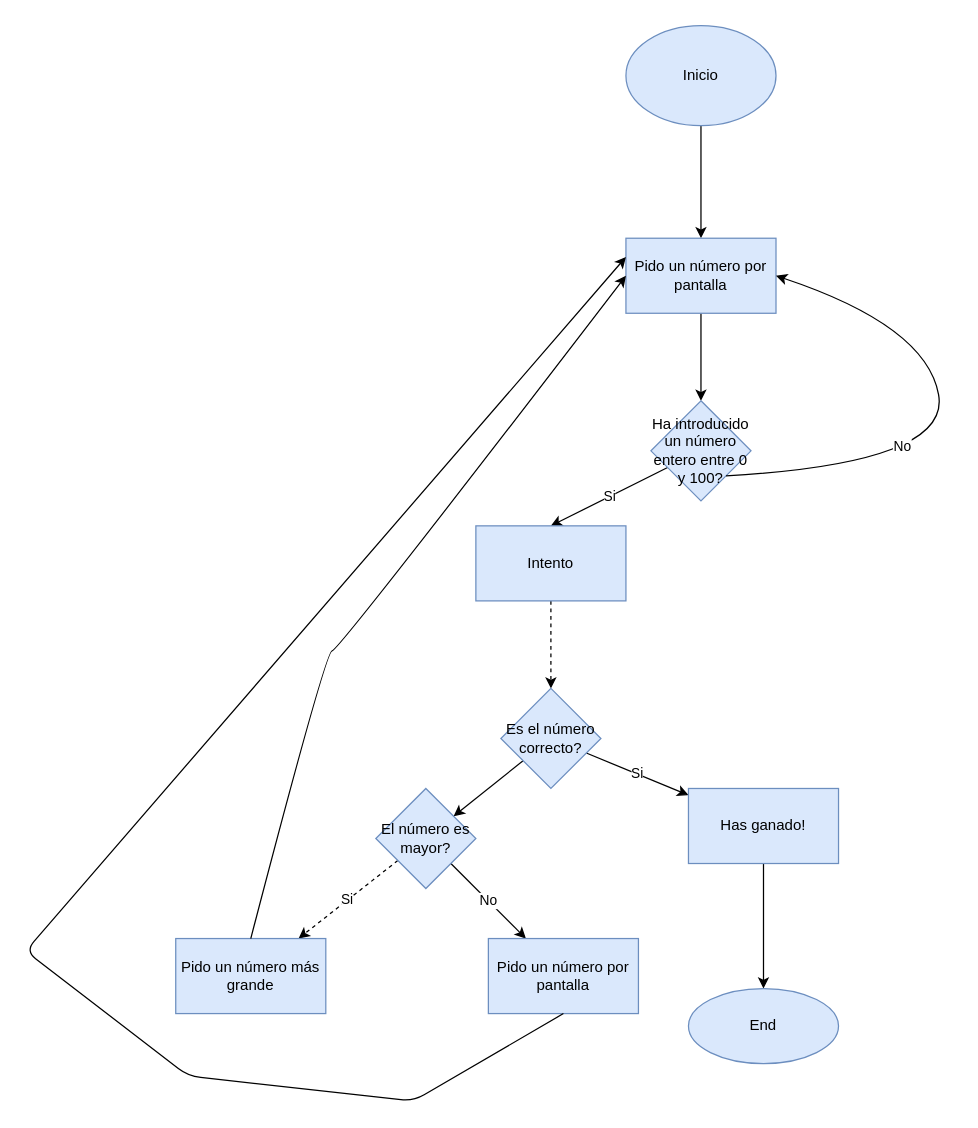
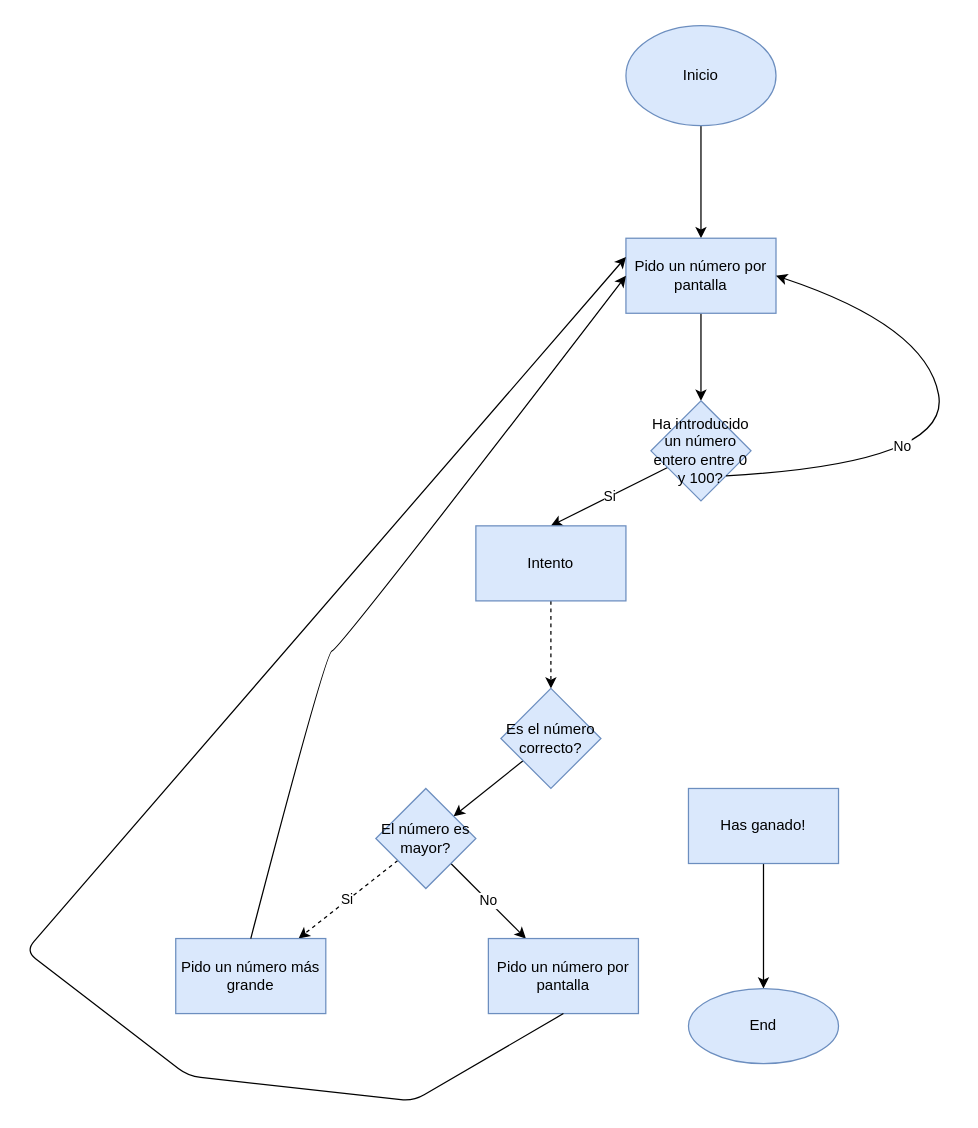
(633, 772) -> none
